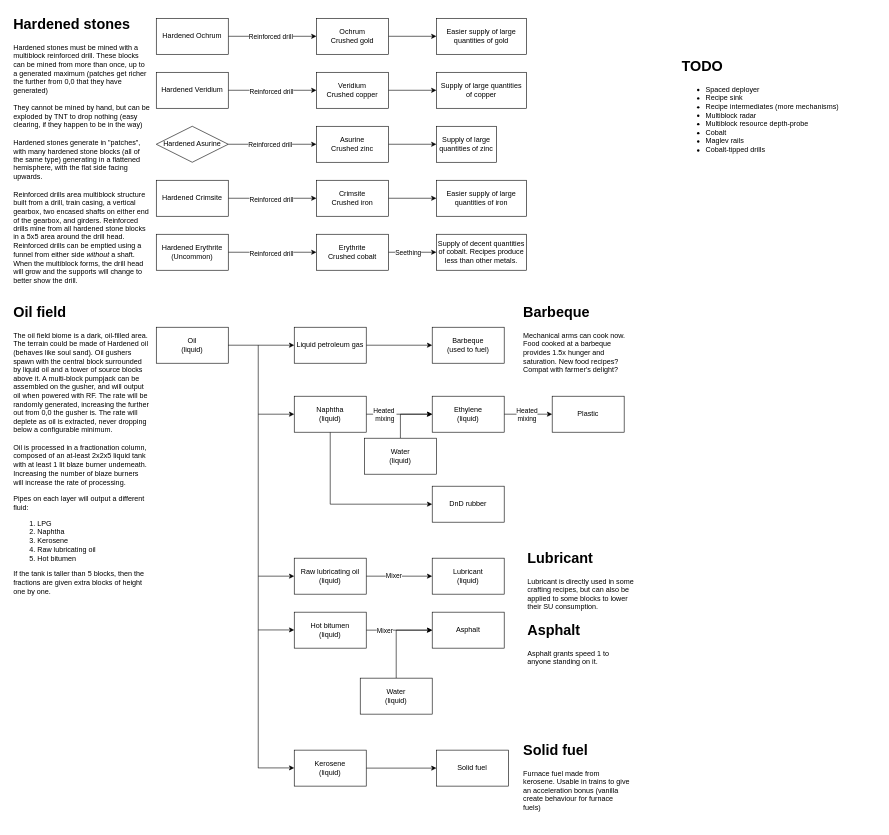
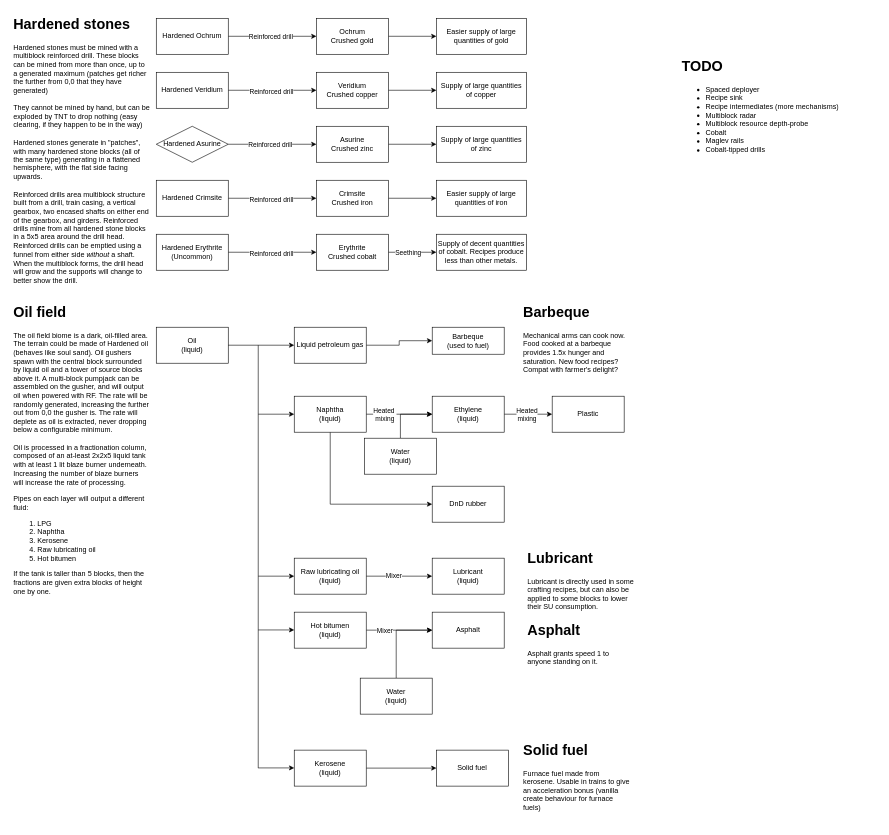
(467, 144) -> (482, 144)
(468, 345) -> (468, 341)
